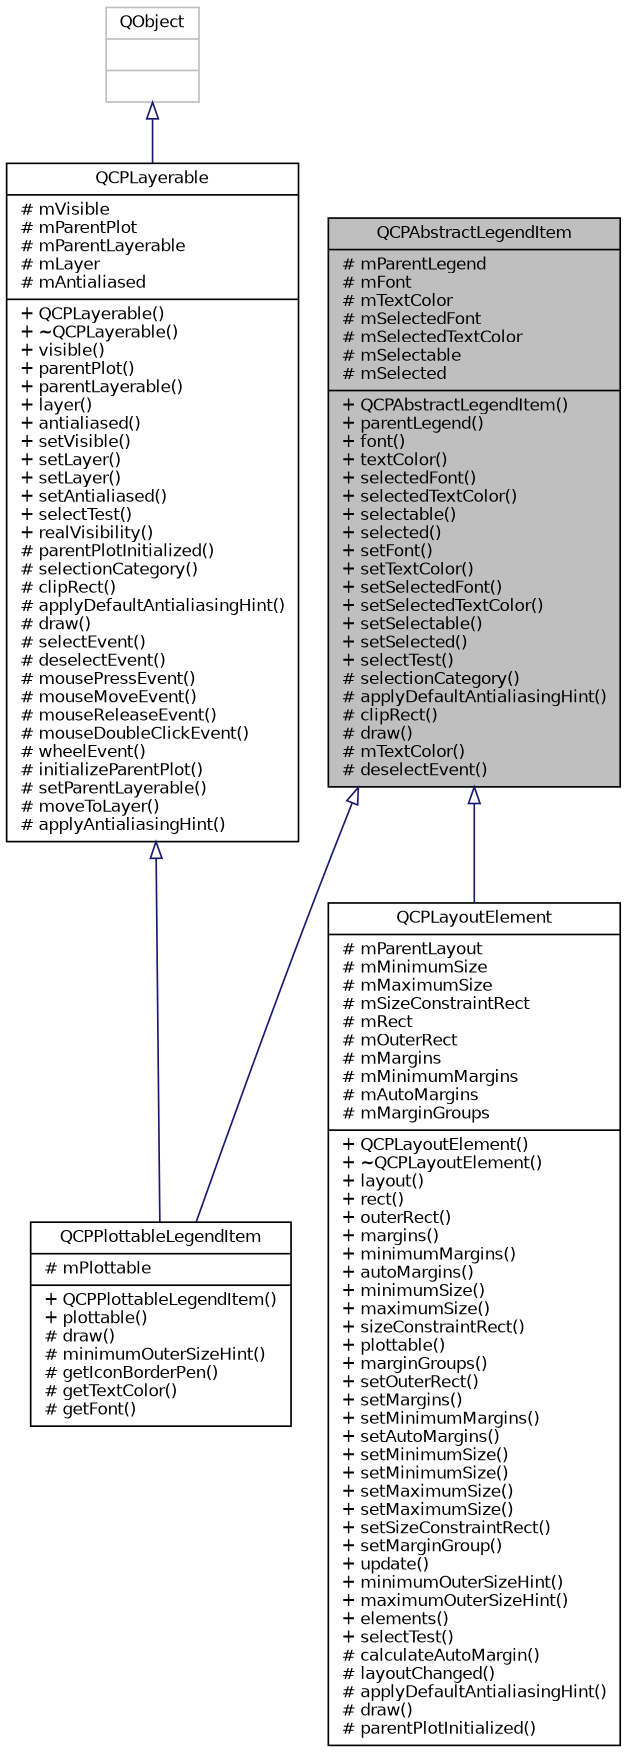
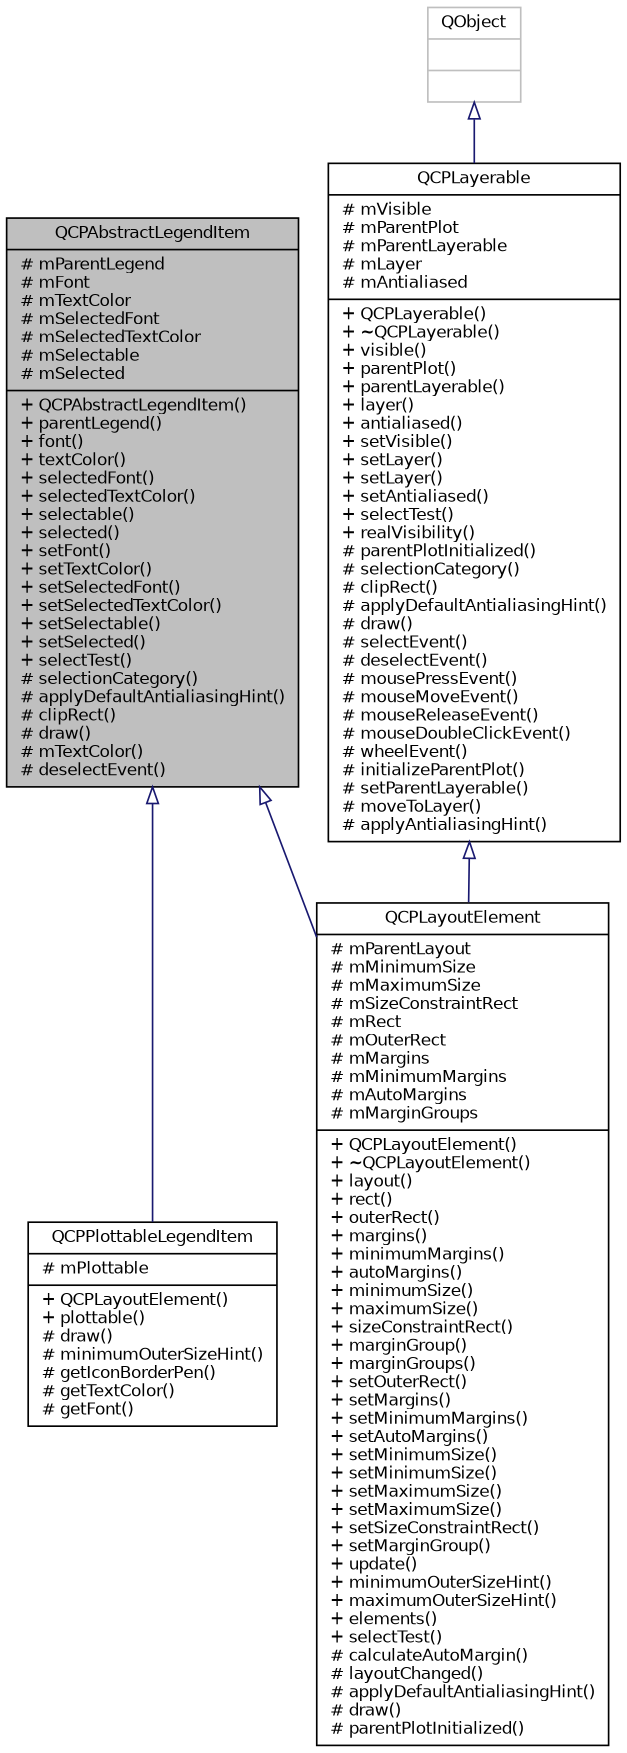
(158, 1040) -> (469, 881)
(161, 1300) -> (135, 1300)
(394, 1346) -> (399, 1346)
